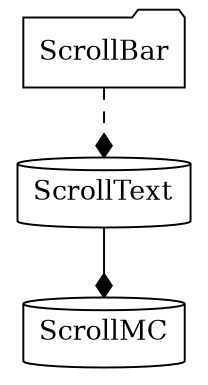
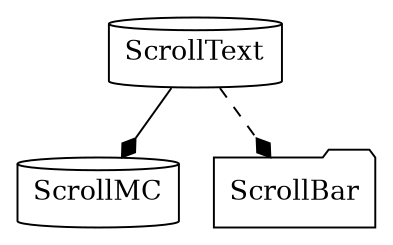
(104, 111) -> (238, 113)
